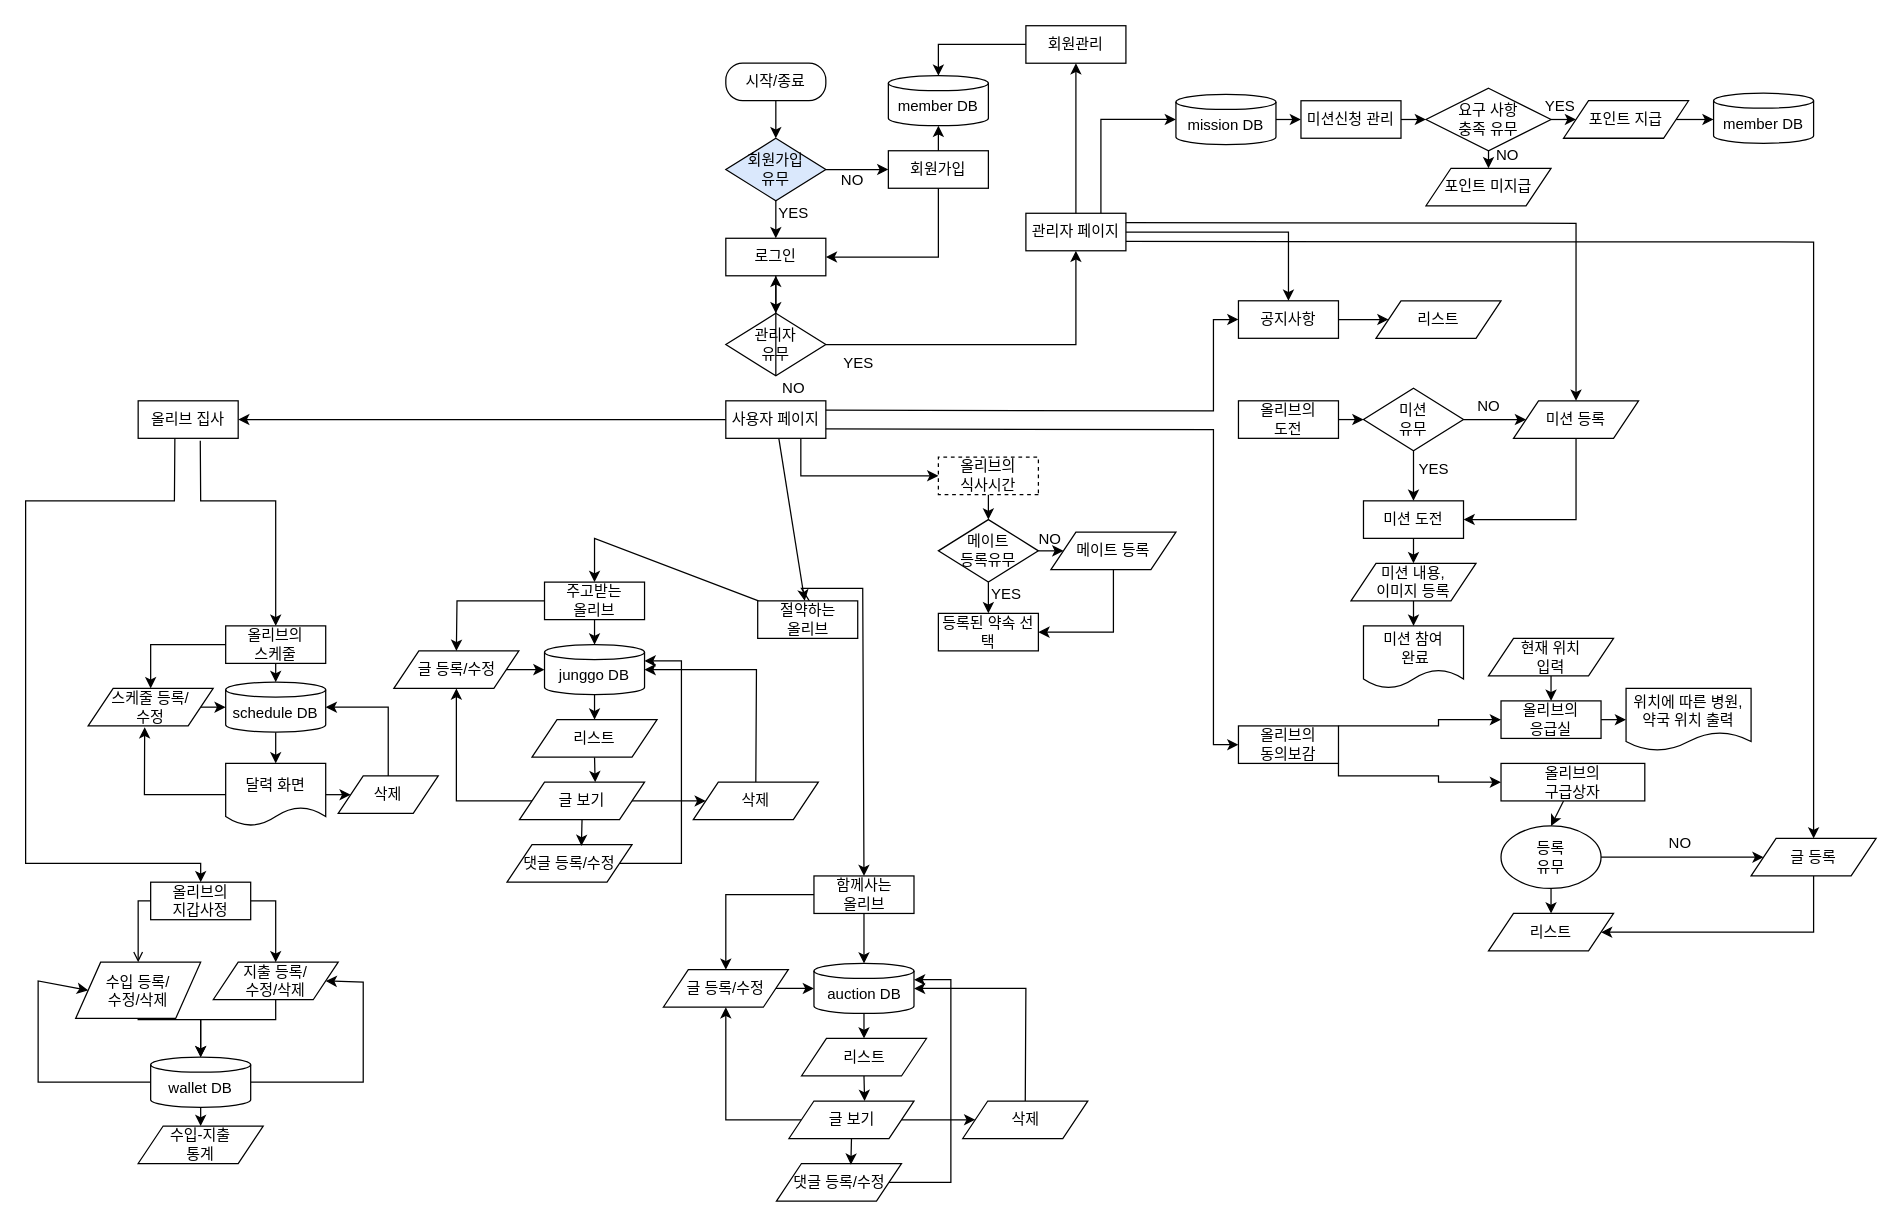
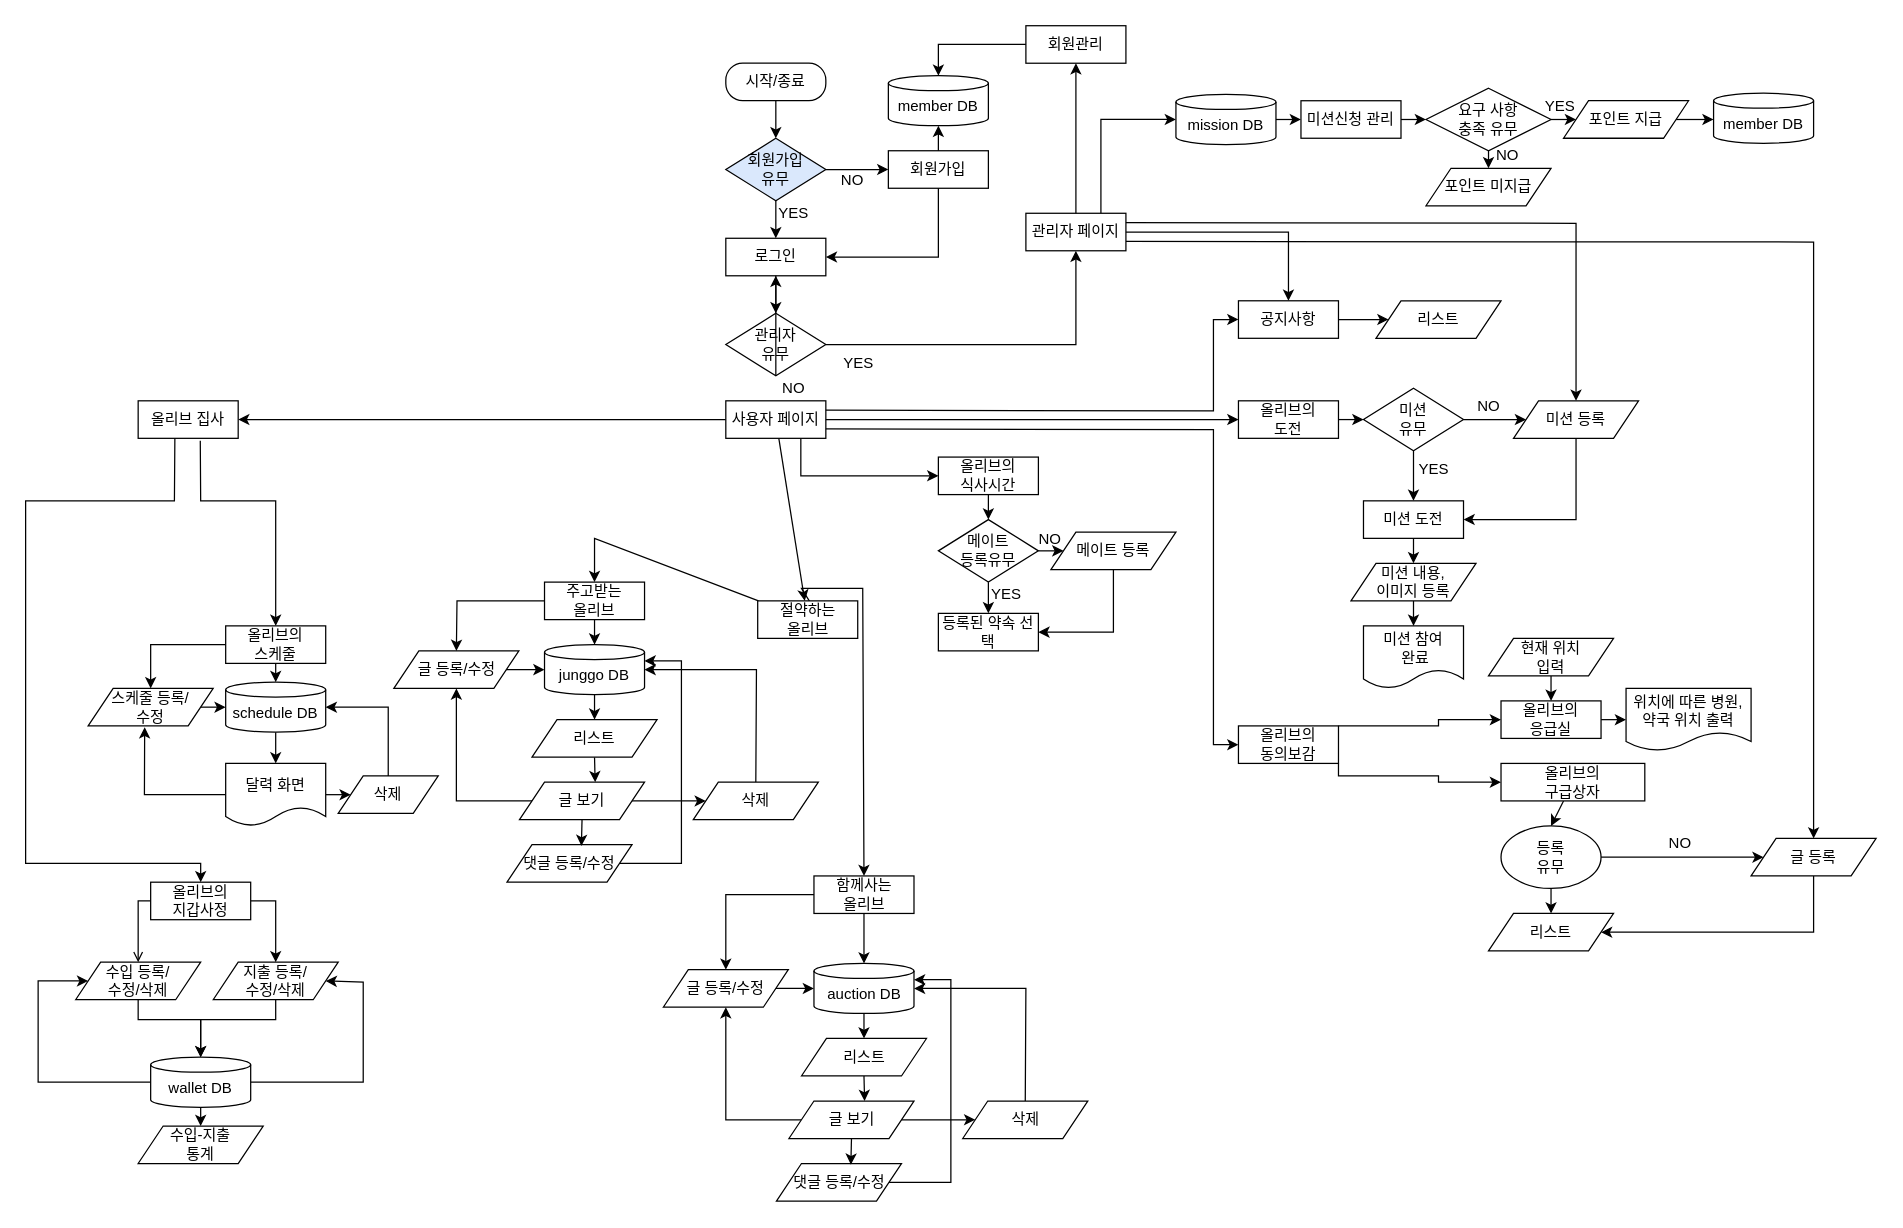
none -> (1028, 419)
(988, 476) -> (988, 476)
(138, 990) -> (138, 981)
